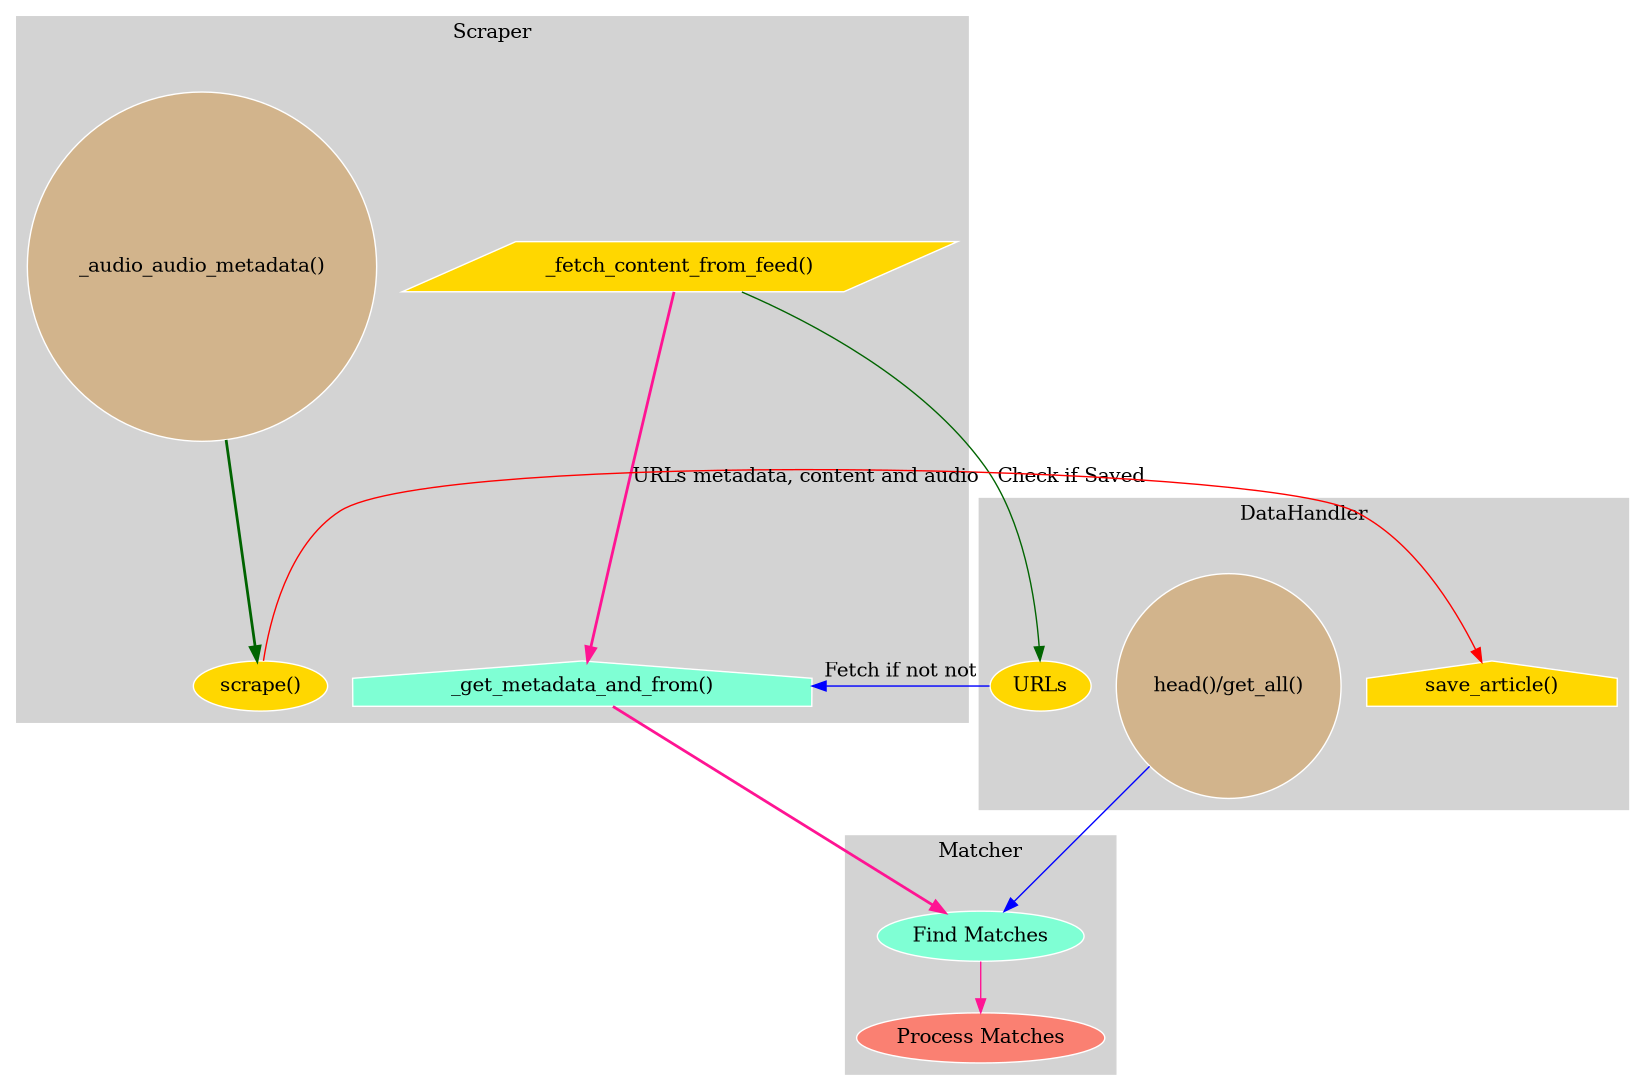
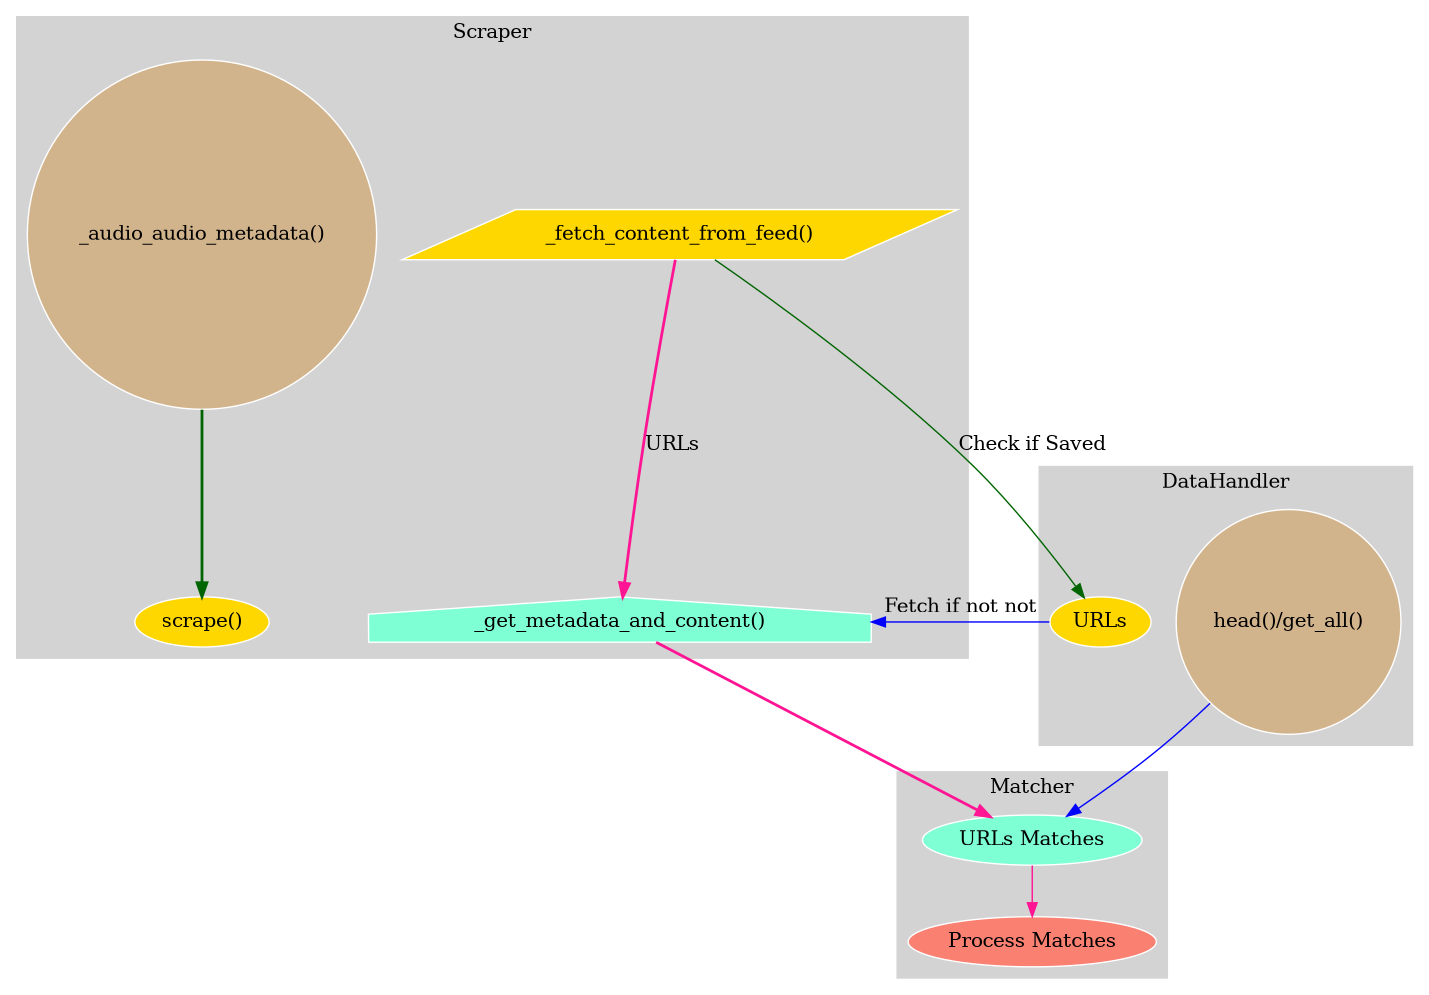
(582, 686) -> (620, 622)
(1492, 686) -> none
(981, 936) -> (1032, 840)
